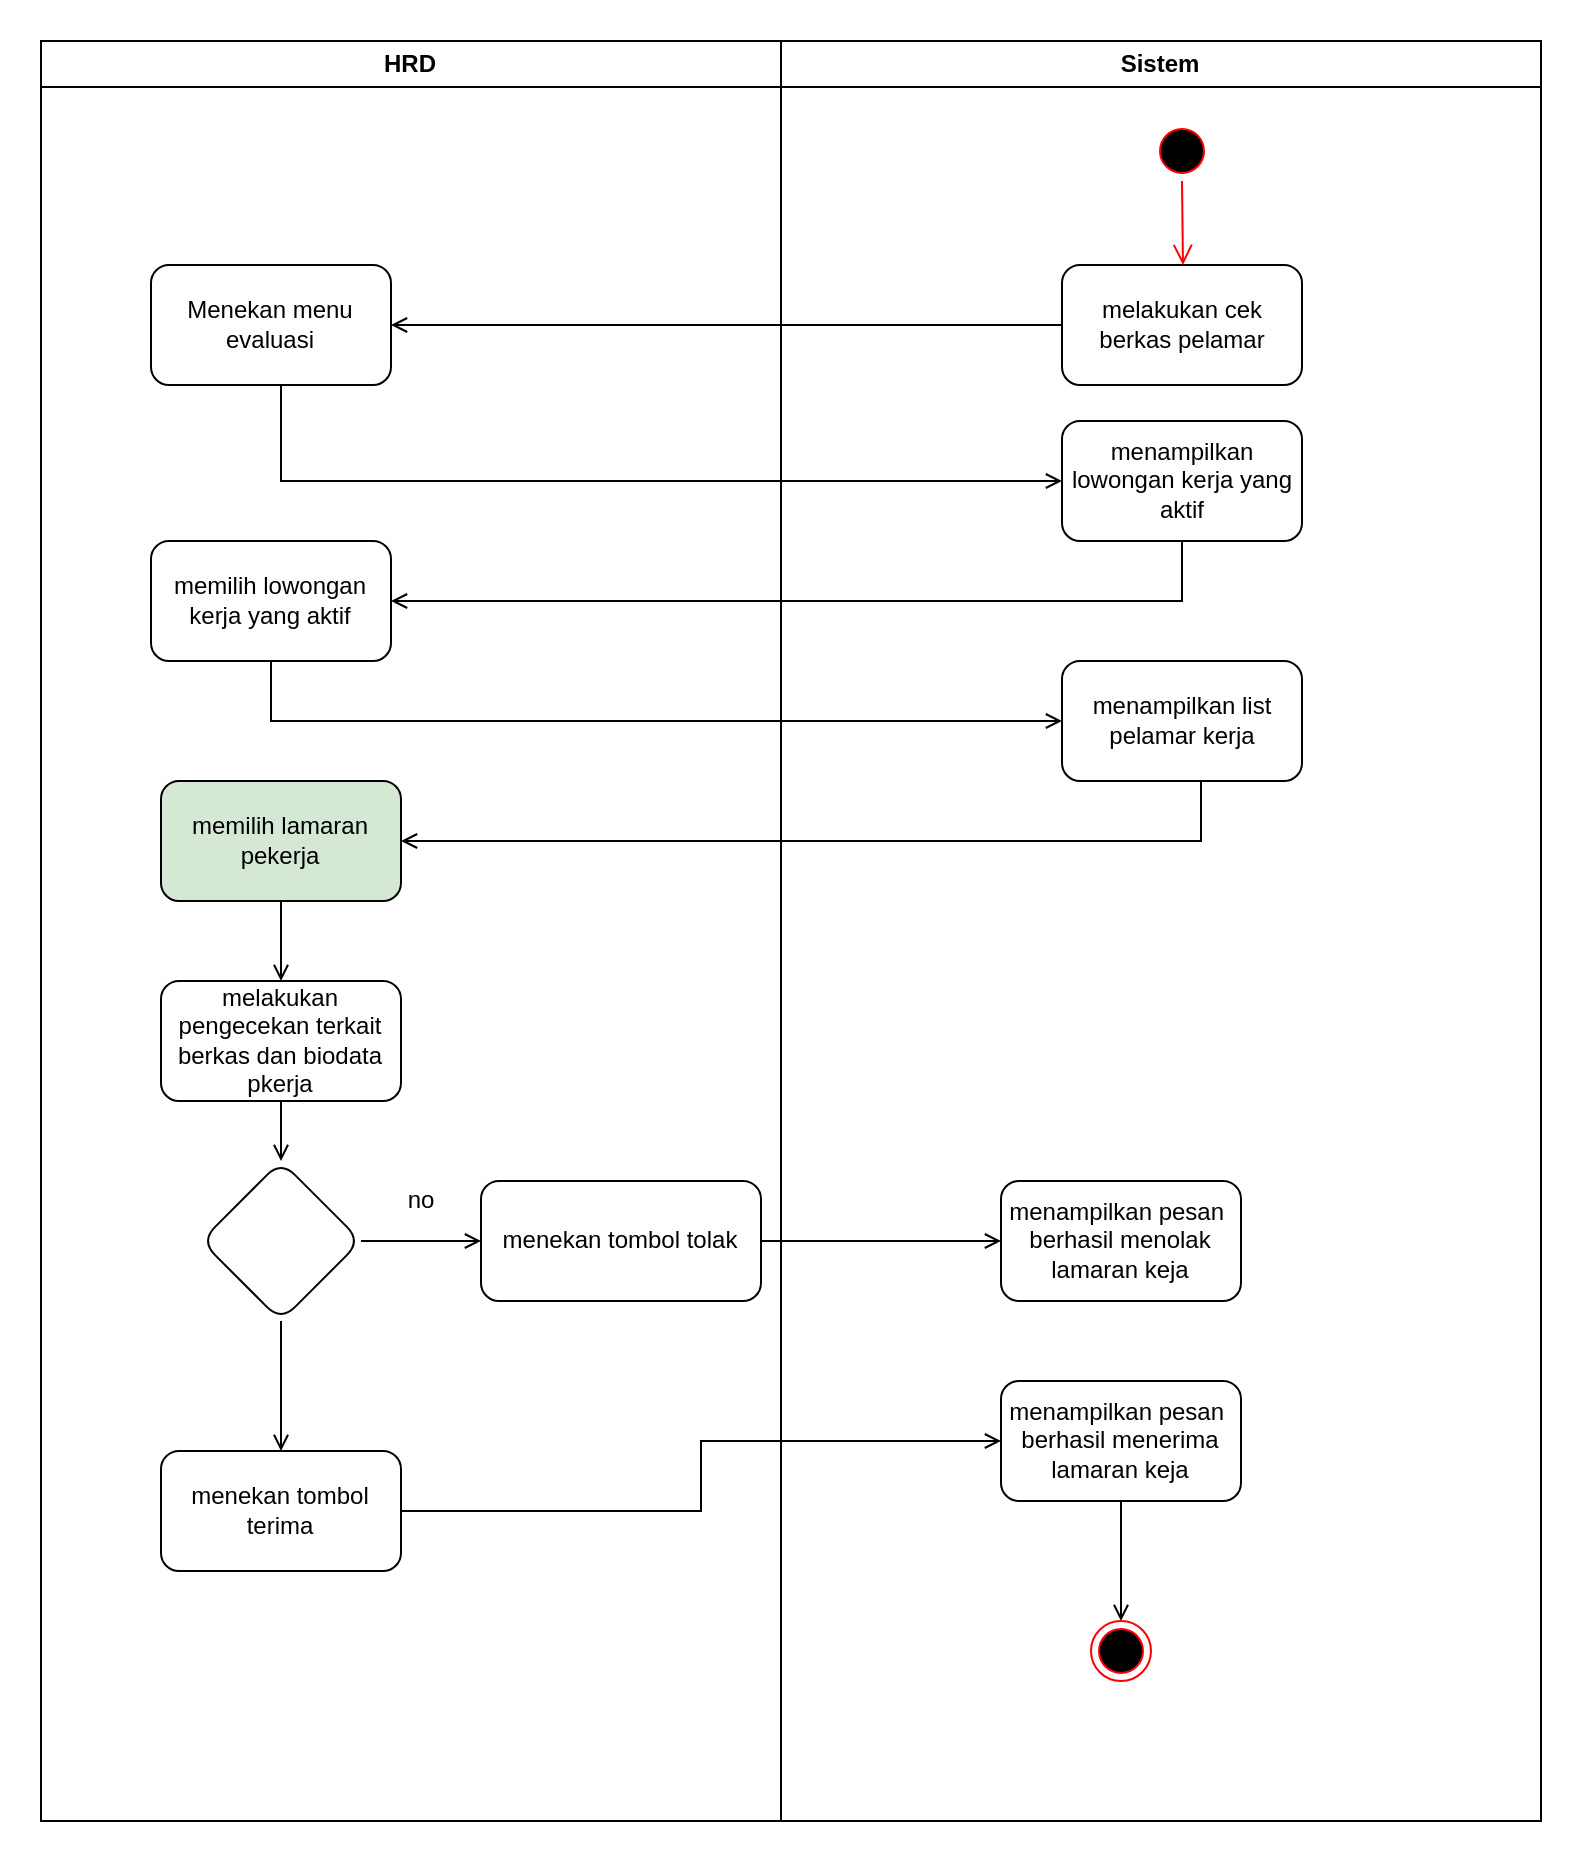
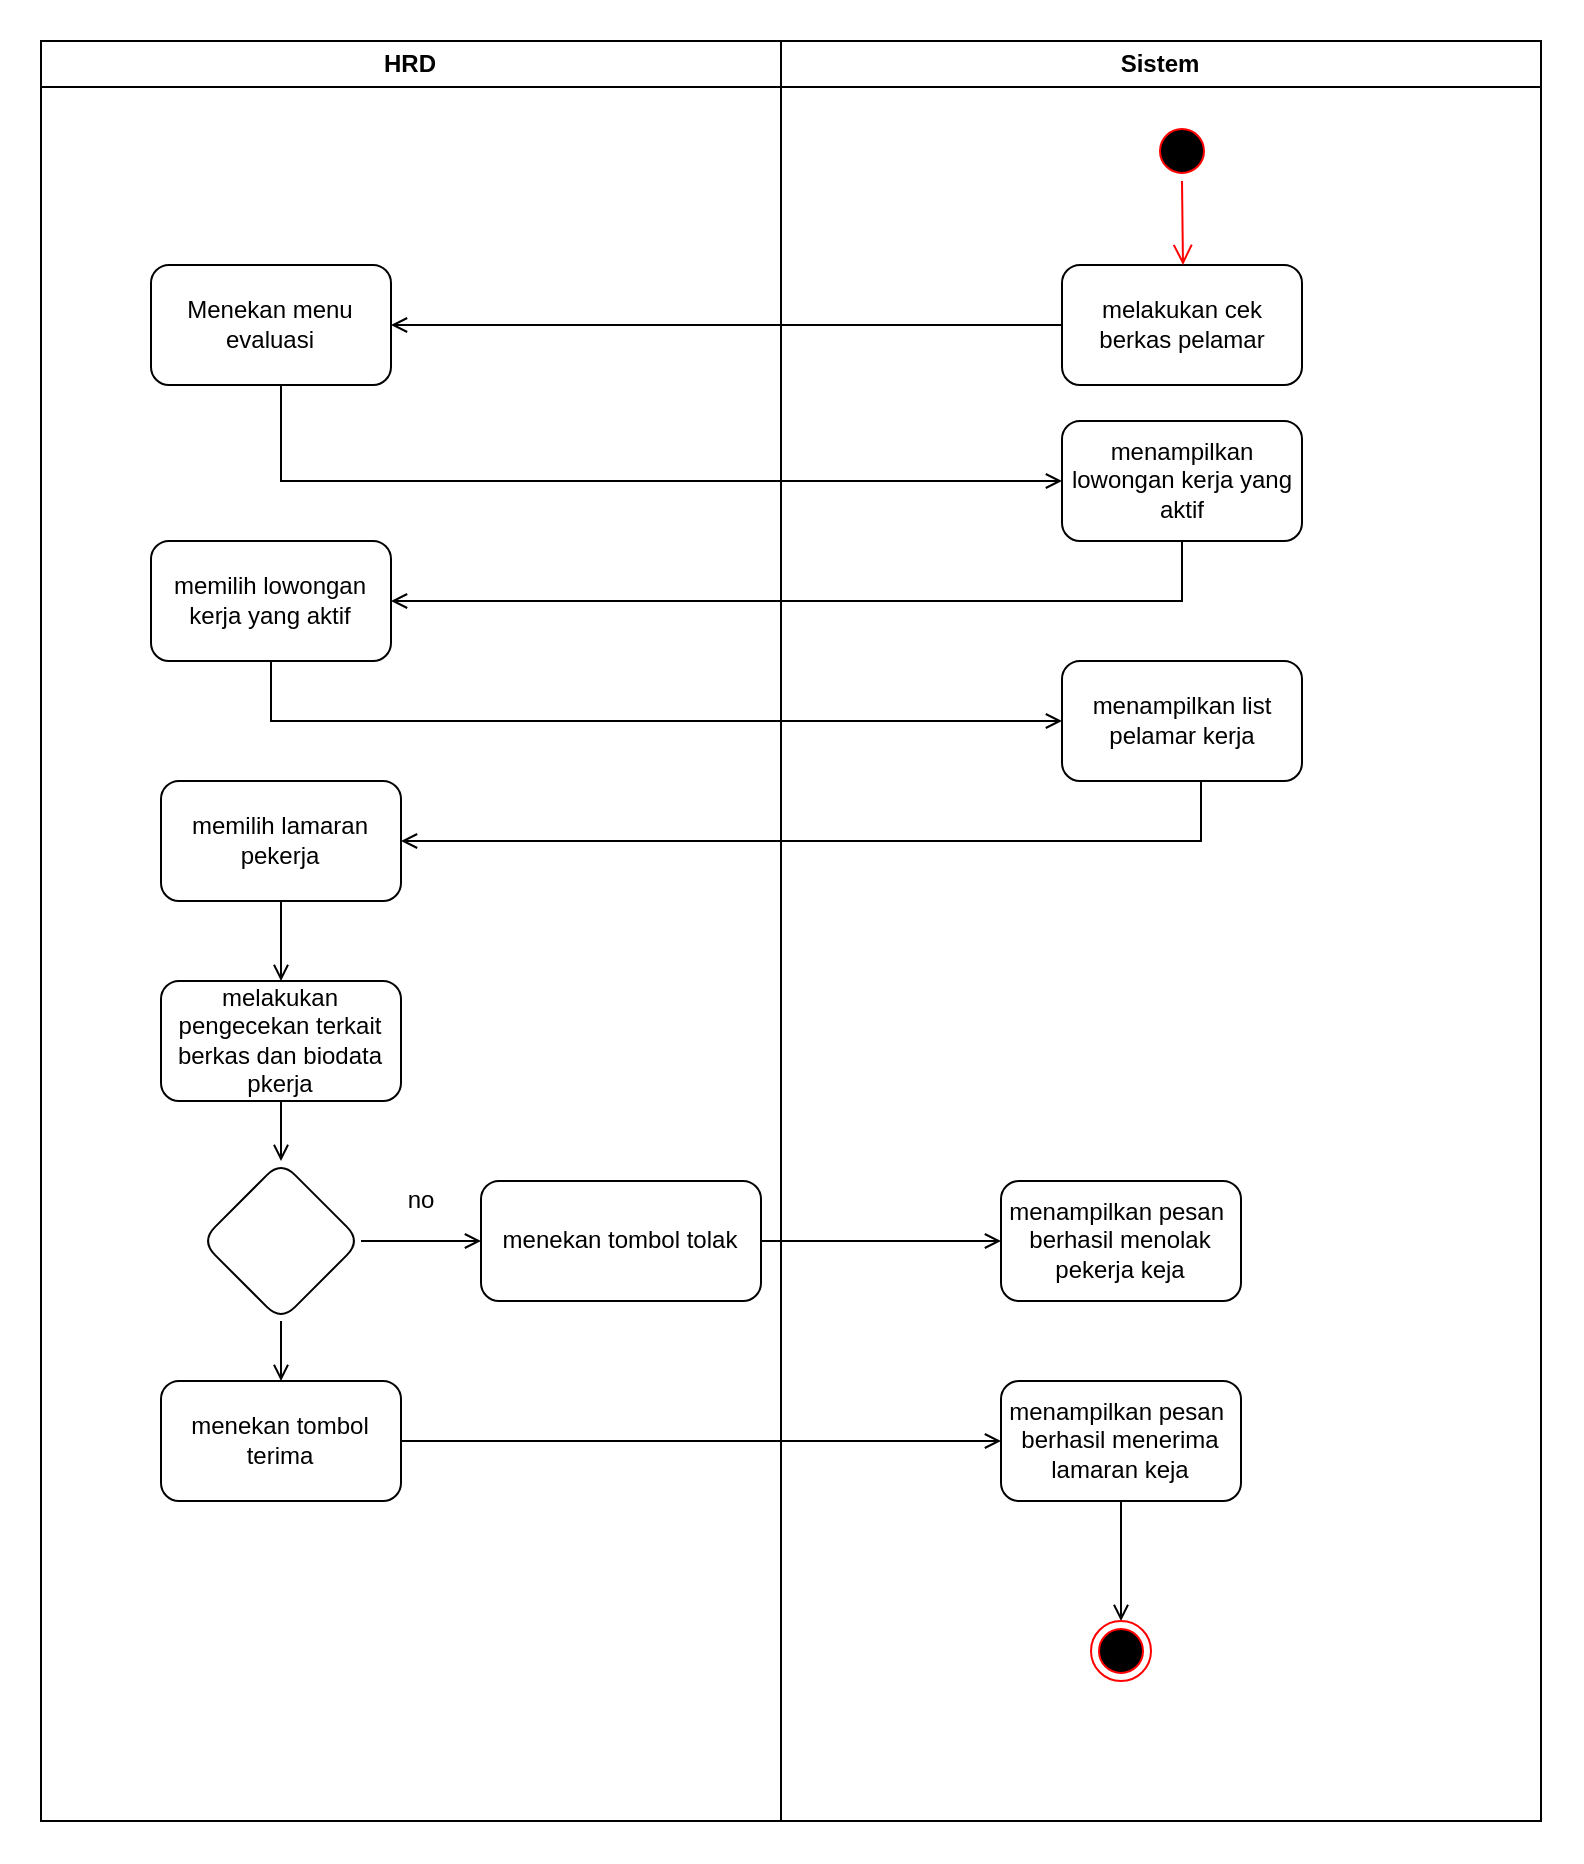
(281, 841) -> (281, 841)
(1121, 1241) -> (1121, 1241)
(281, 1511) -> (281, 1441)
